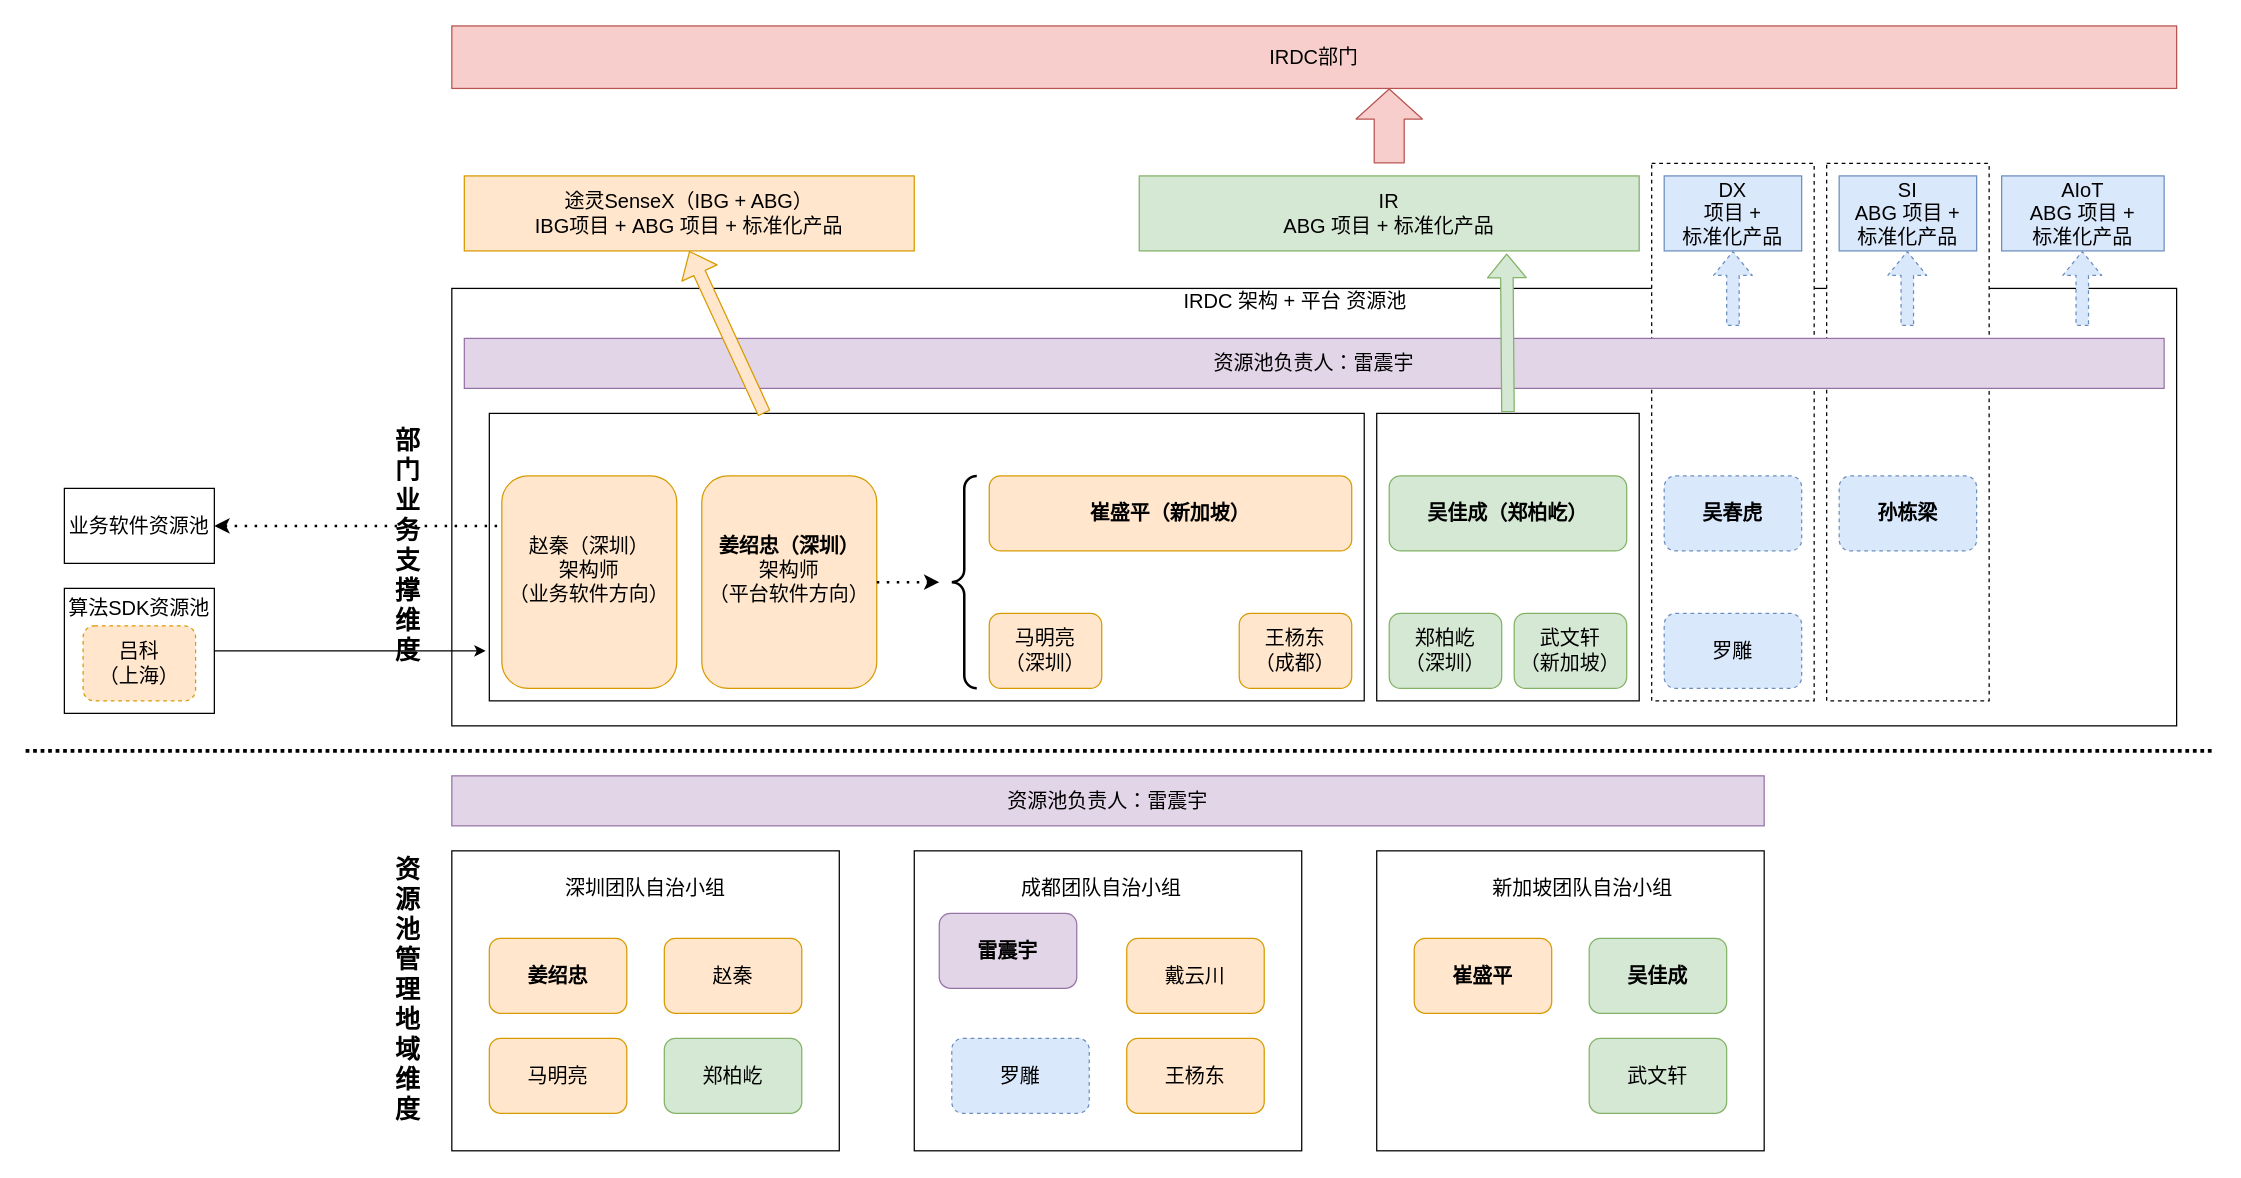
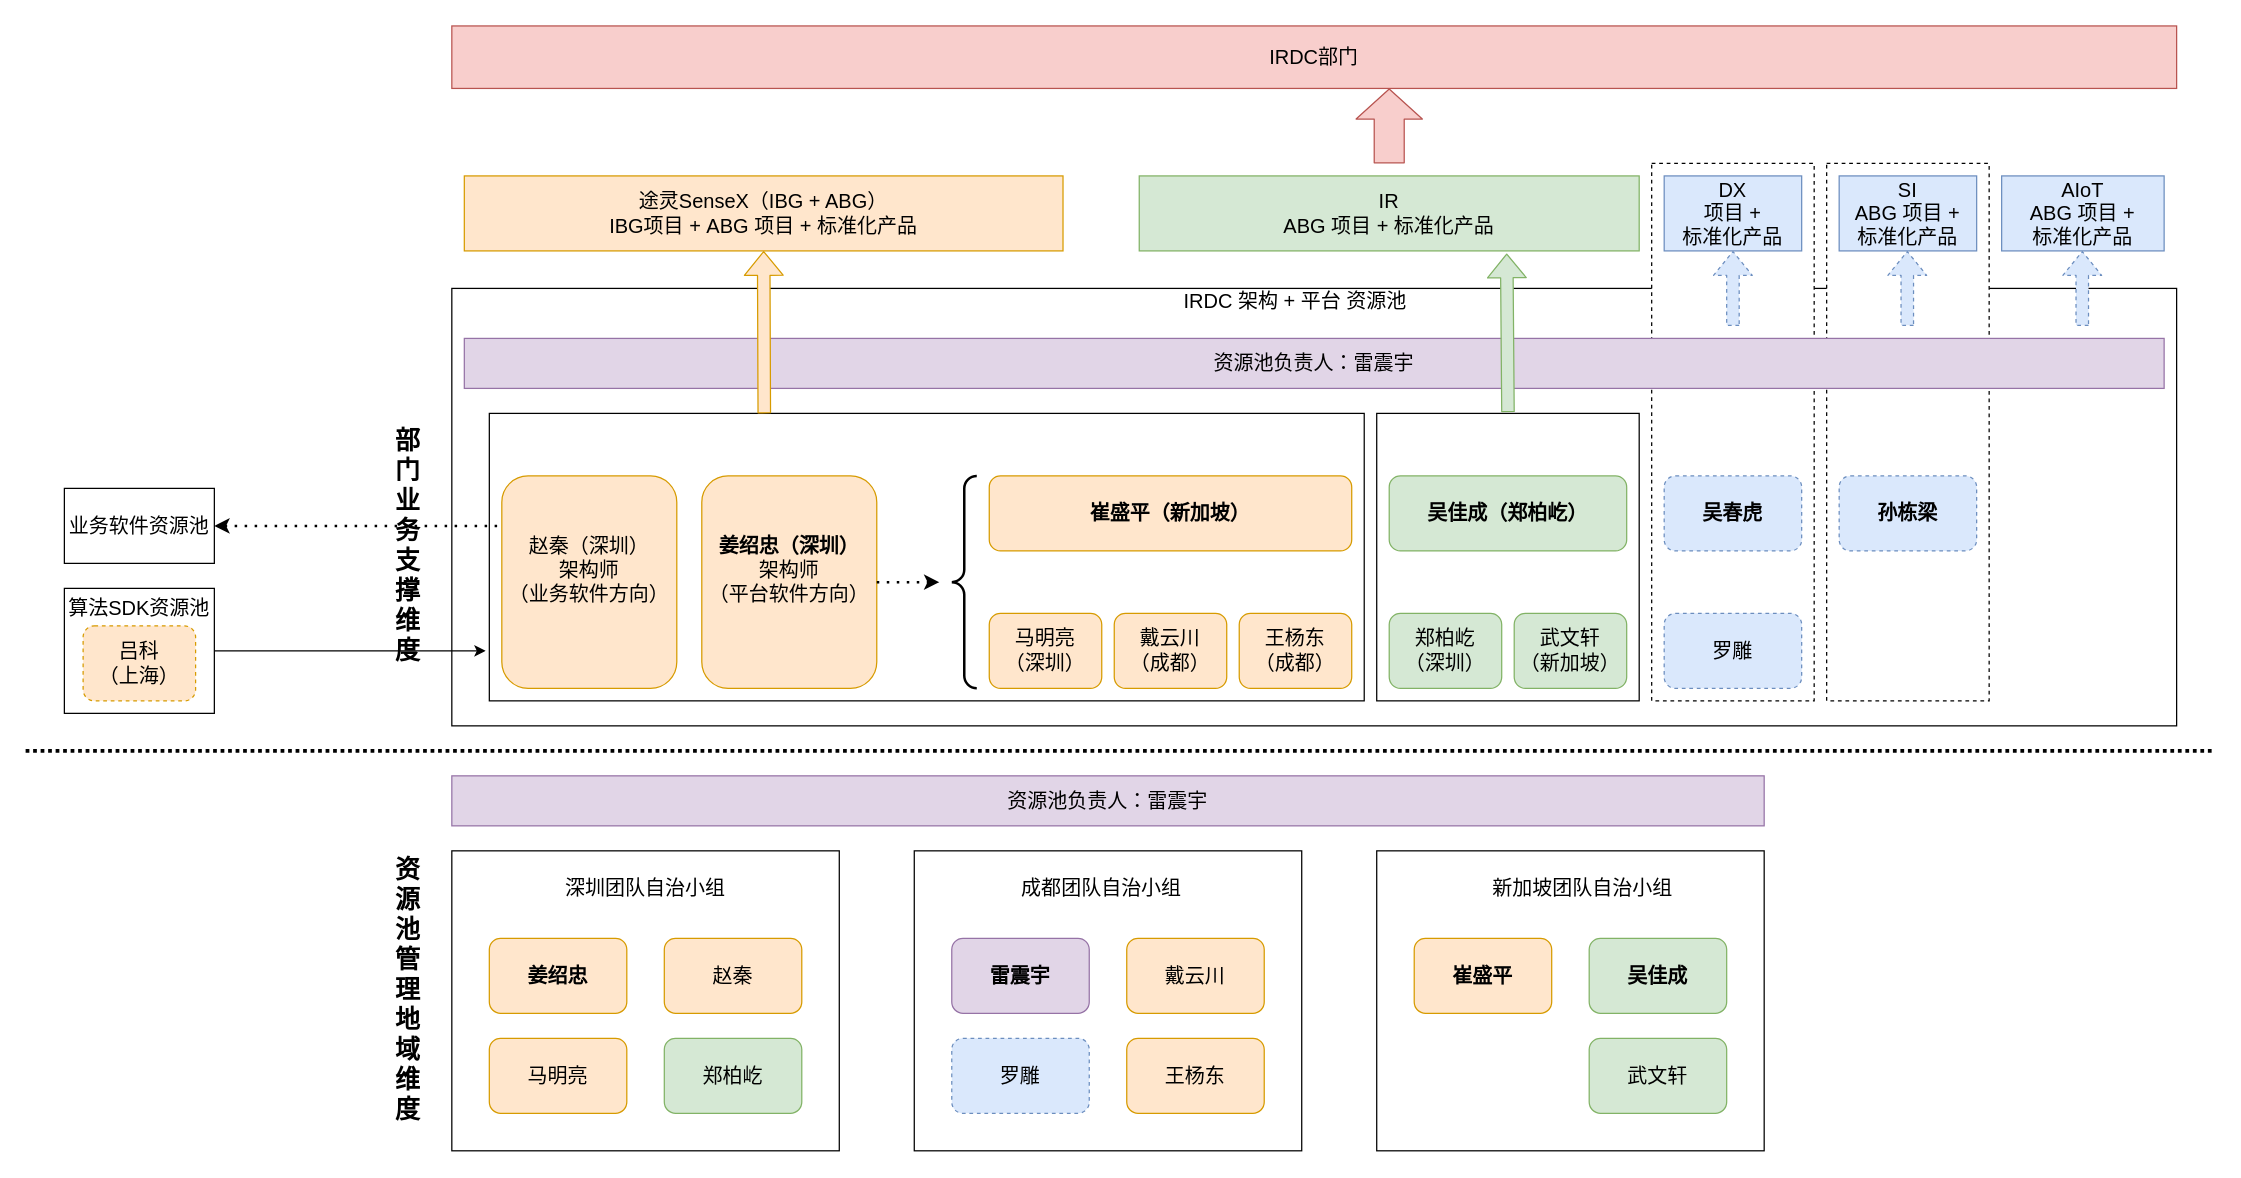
(689, 213) -> (764, 213)
none -> (1171, 651)
(1008, 951) -> (1021, 976)
